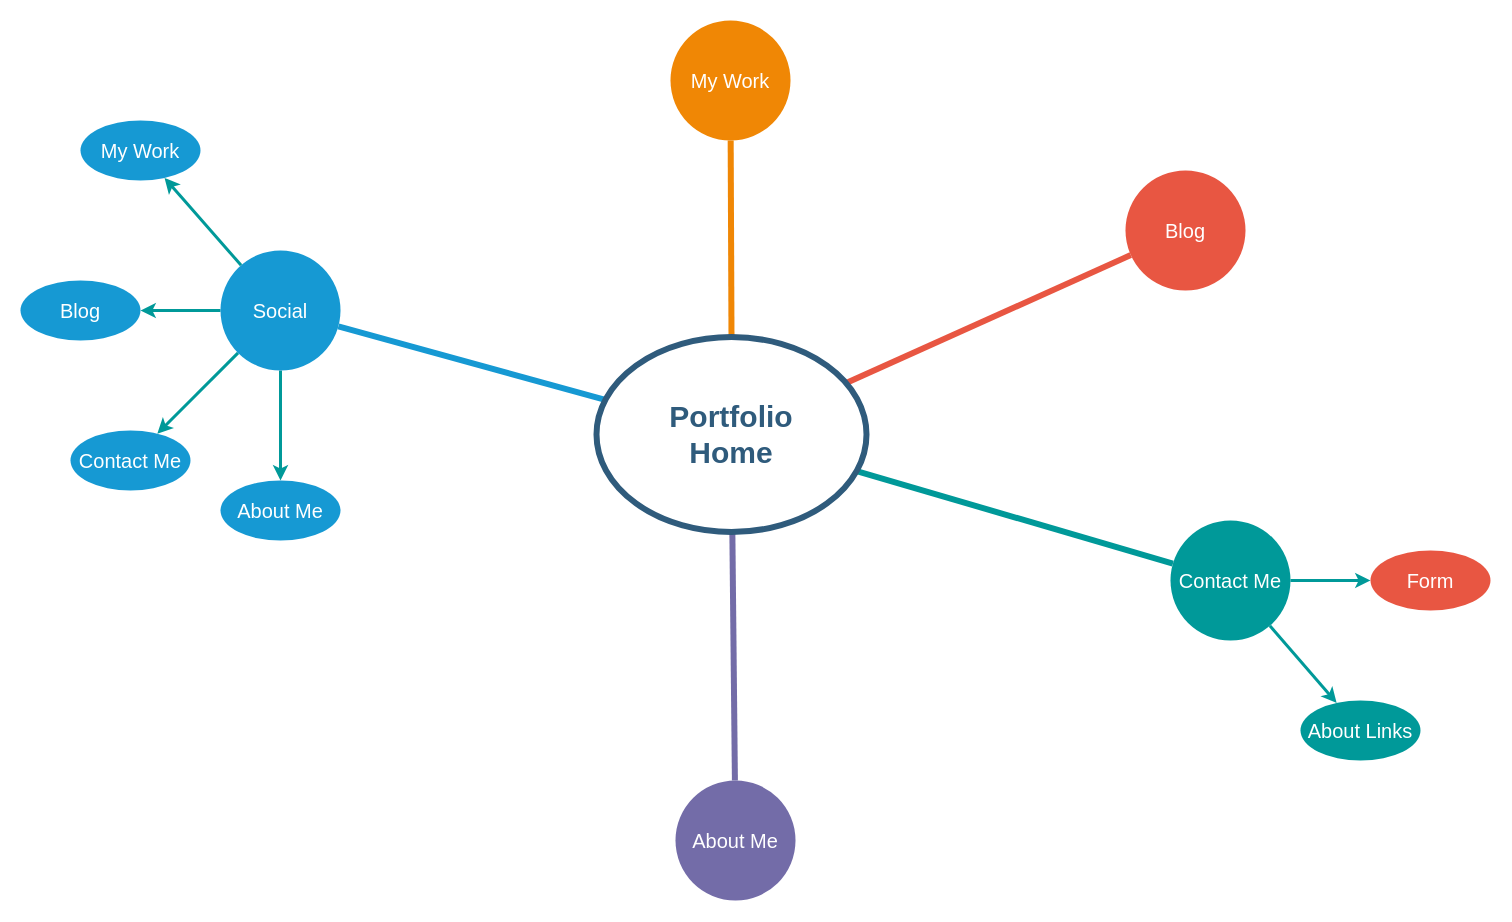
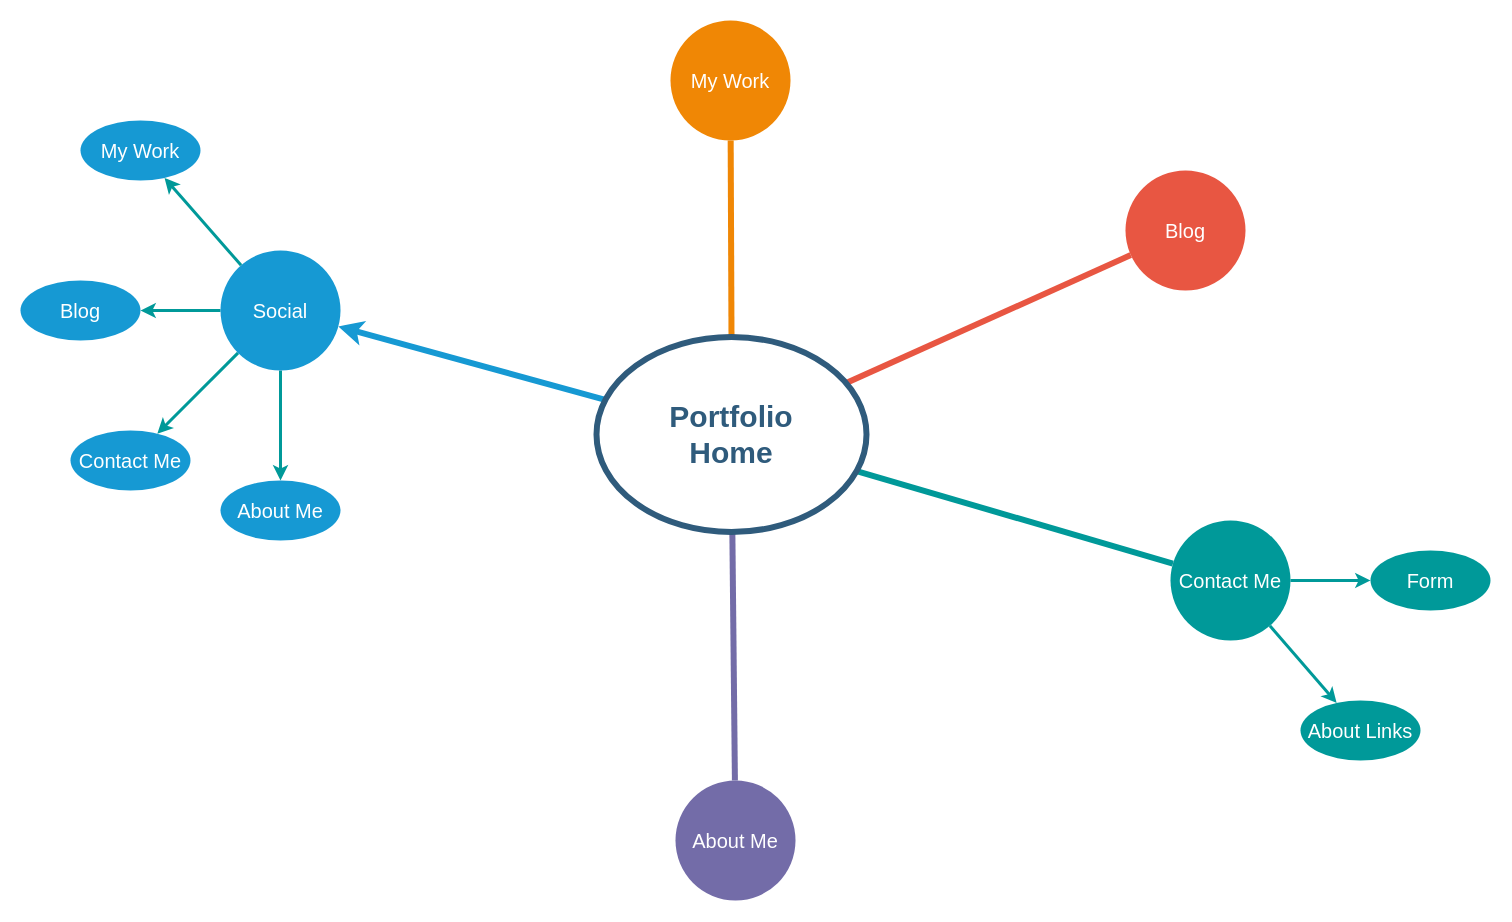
(347, 329) -> (357, 332)
(1431, 581) -> (1431, 581)
